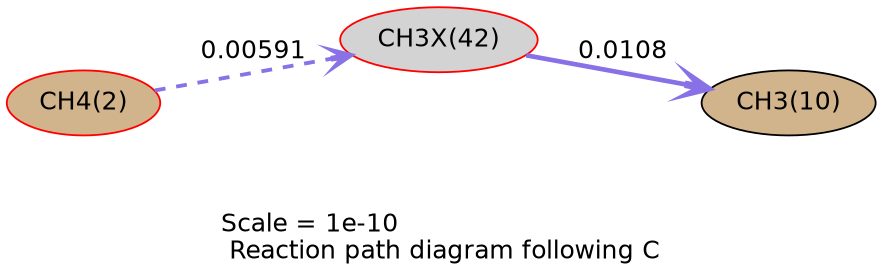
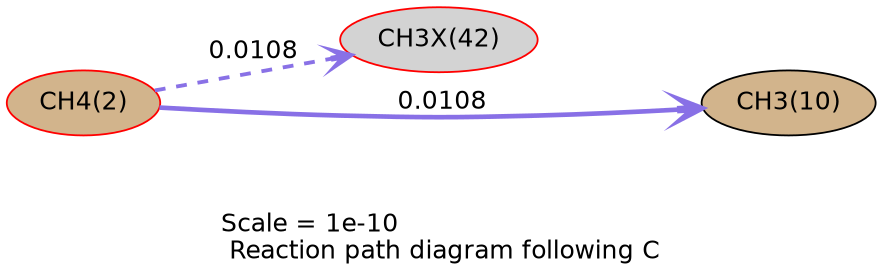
(250, 51) -> (250, 51)
(606, 70) -> (419, 117)
